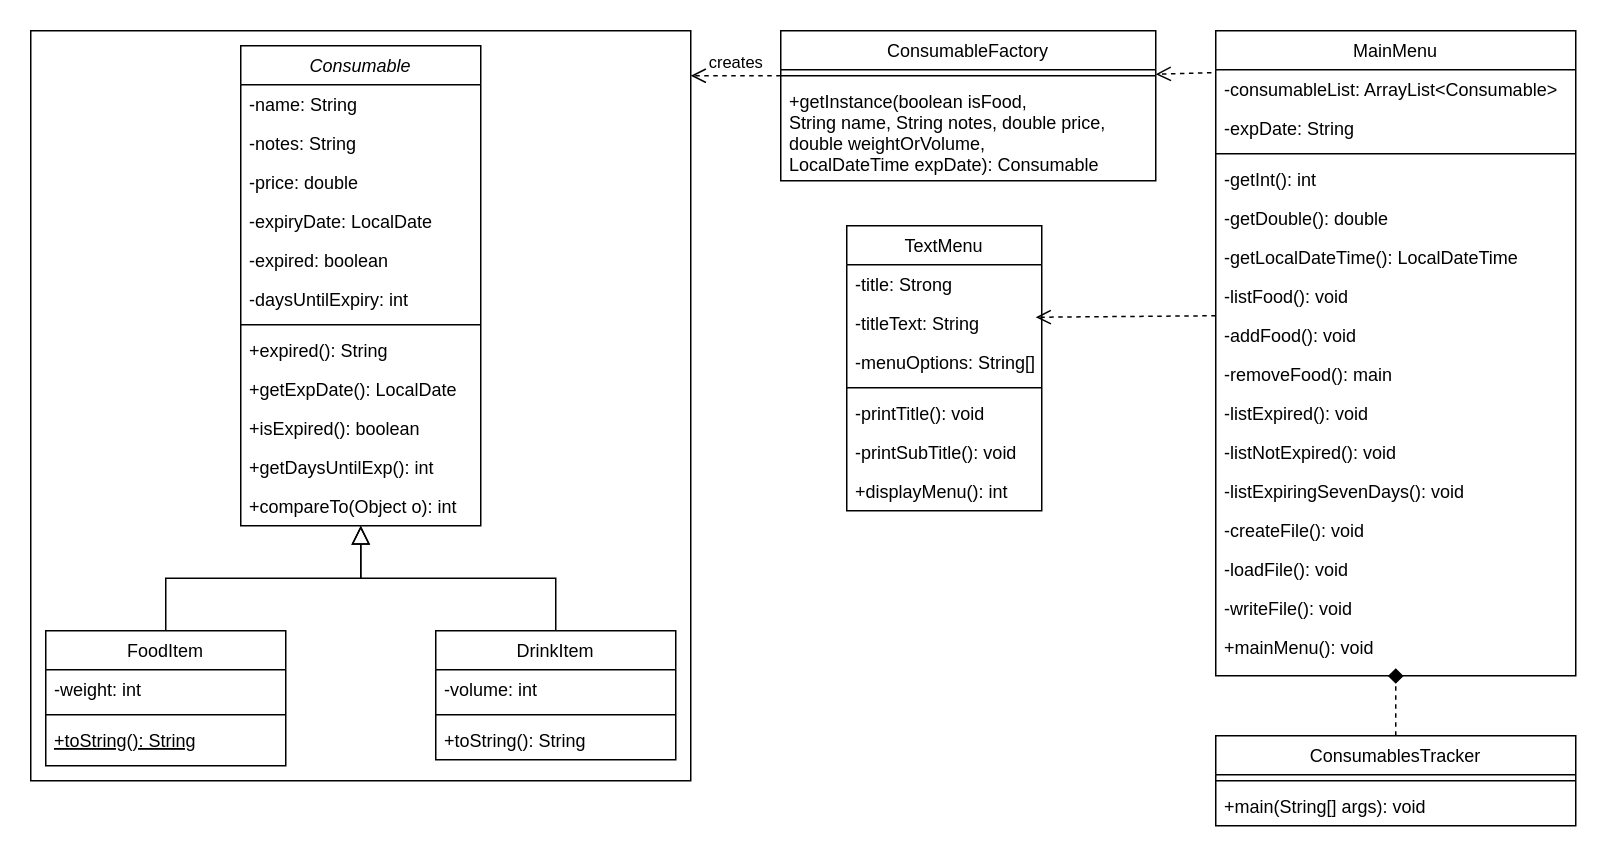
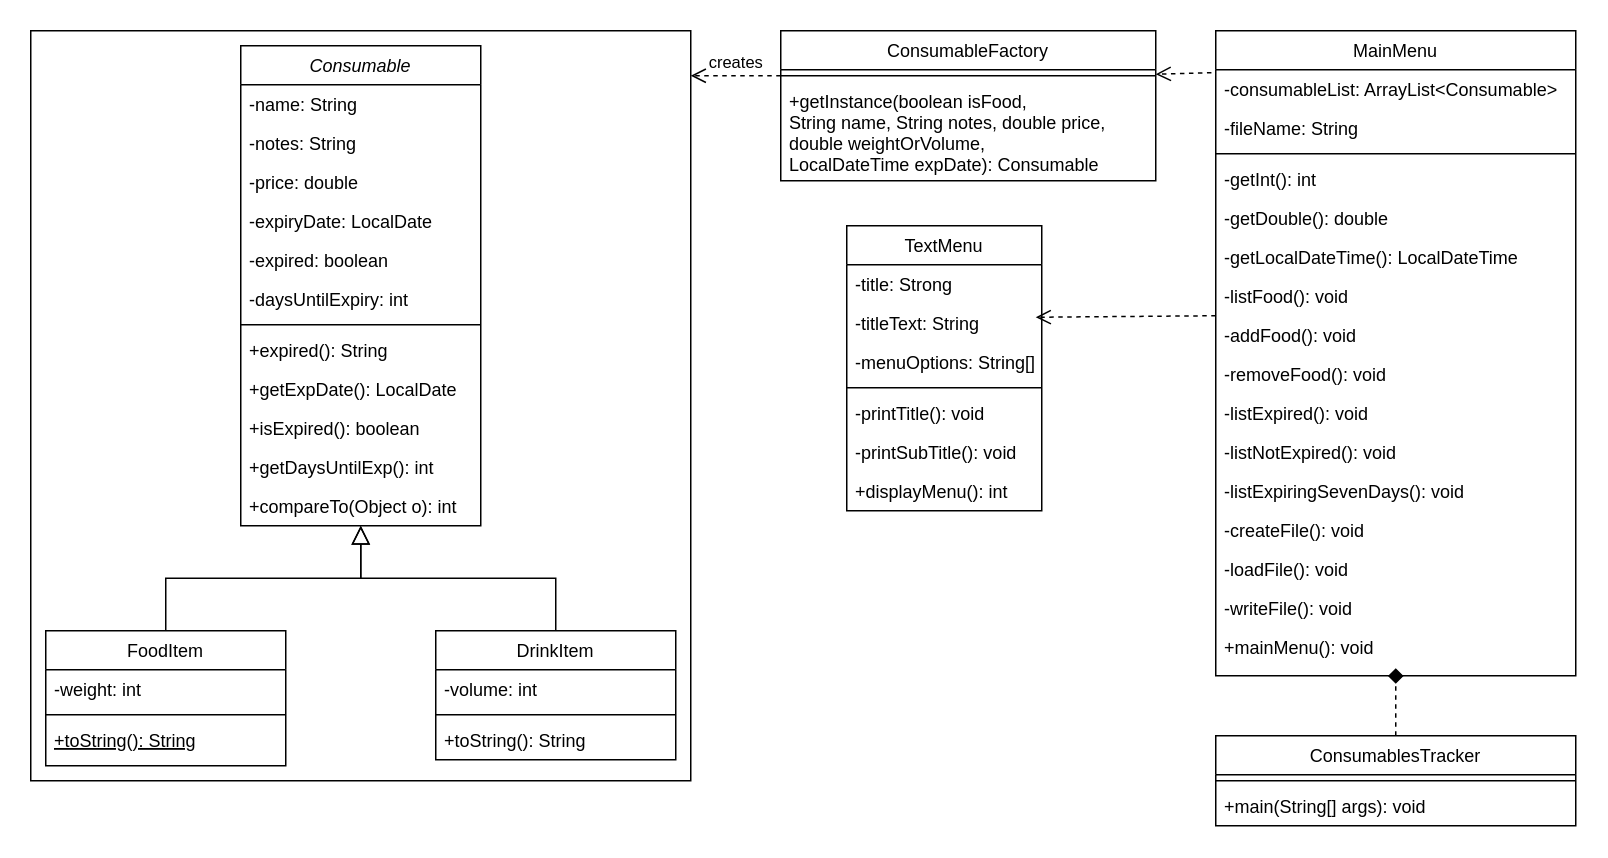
(1298, 129) -> (1298, 129)
(1313, 375) -> (1313, 375)
